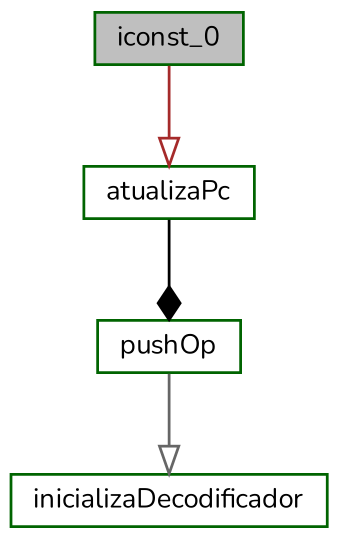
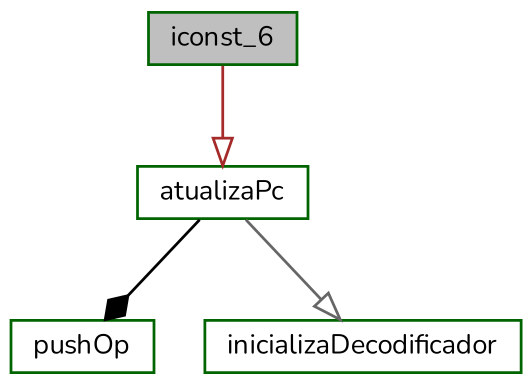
(169, 38) -> (223, 38)
(169, 410) -> (284, 260)
